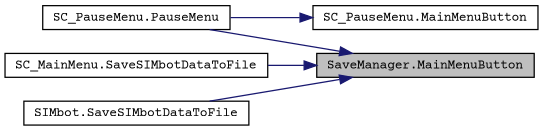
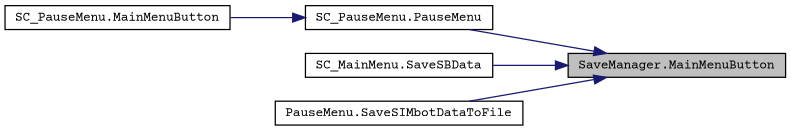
(265, 18) -> (261, 18)
(136, 65) -> (399, 65)
(136, 113) -> (399, 113)
